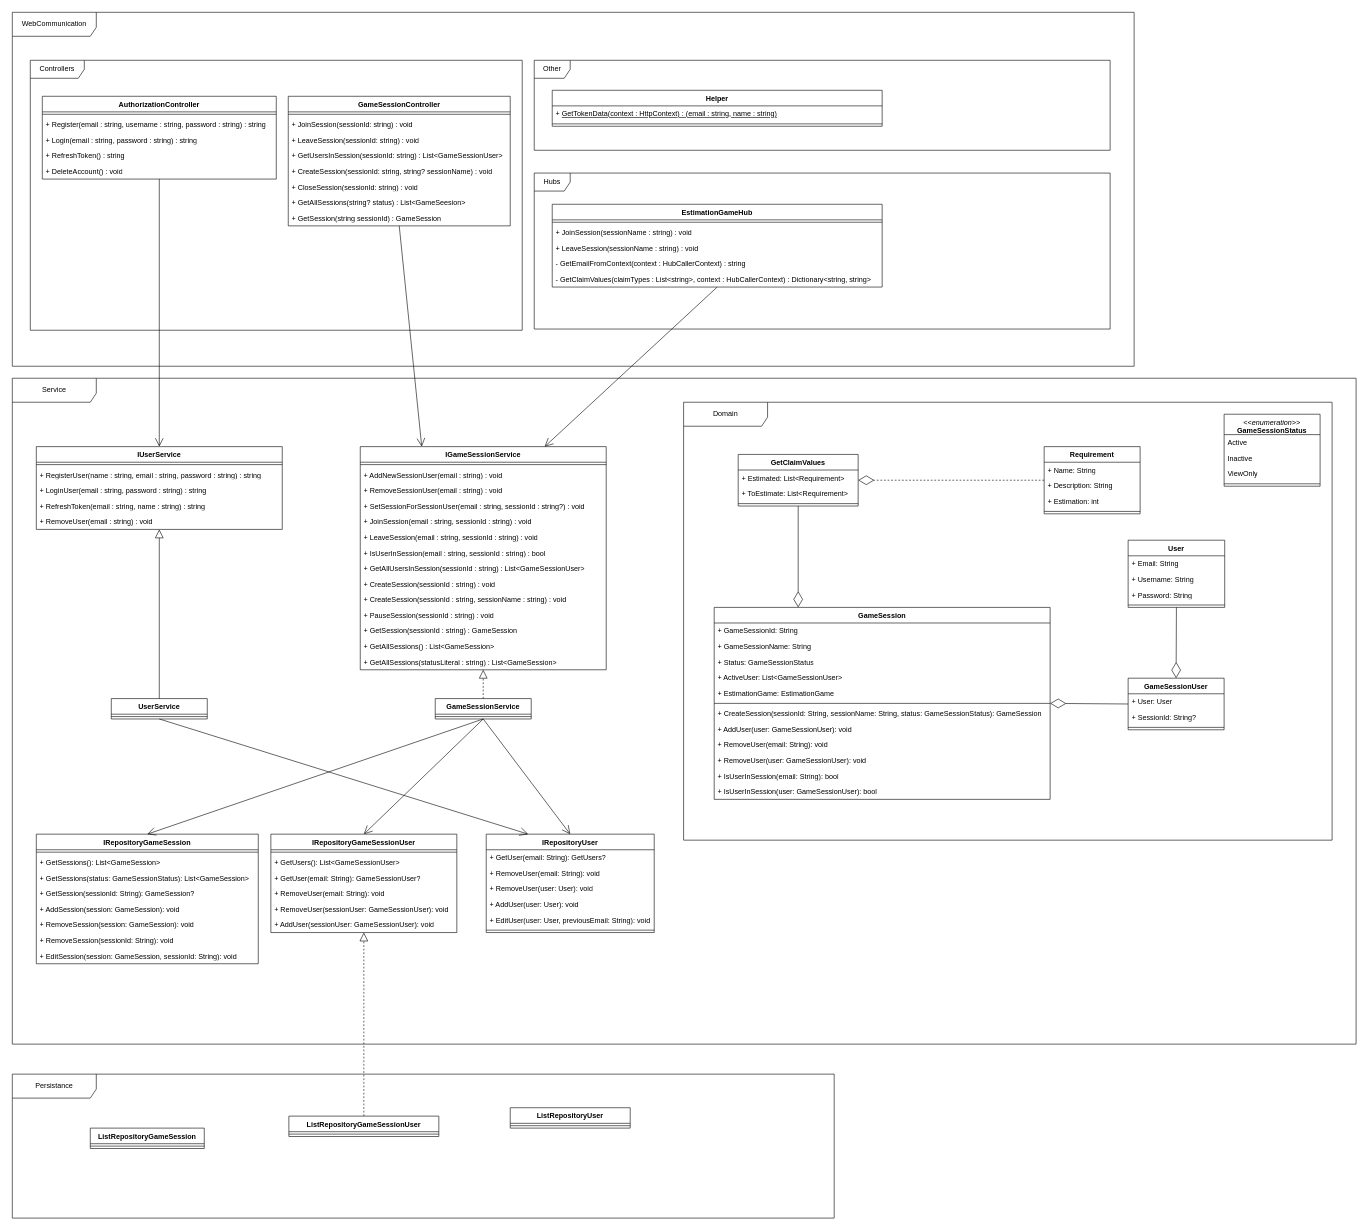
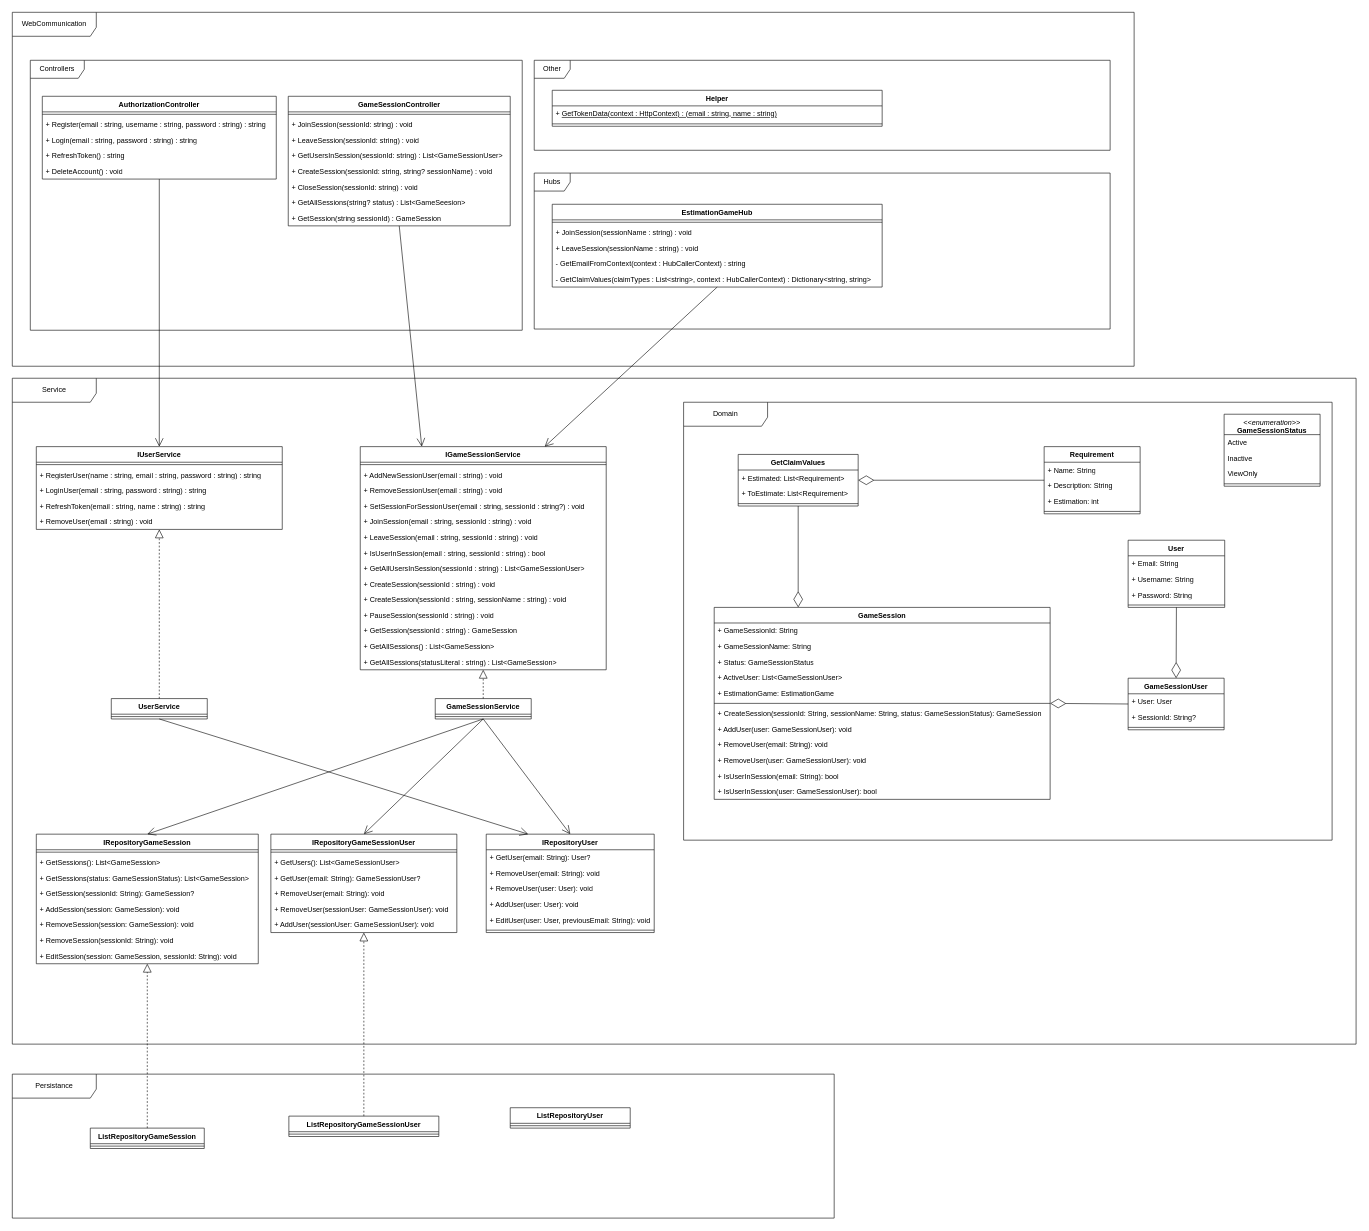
(958, 480) -> (958, 480)
(159, 618) -> (159, 618)
(553, 858) -> (545, 858)
none -> (147, 1051)
